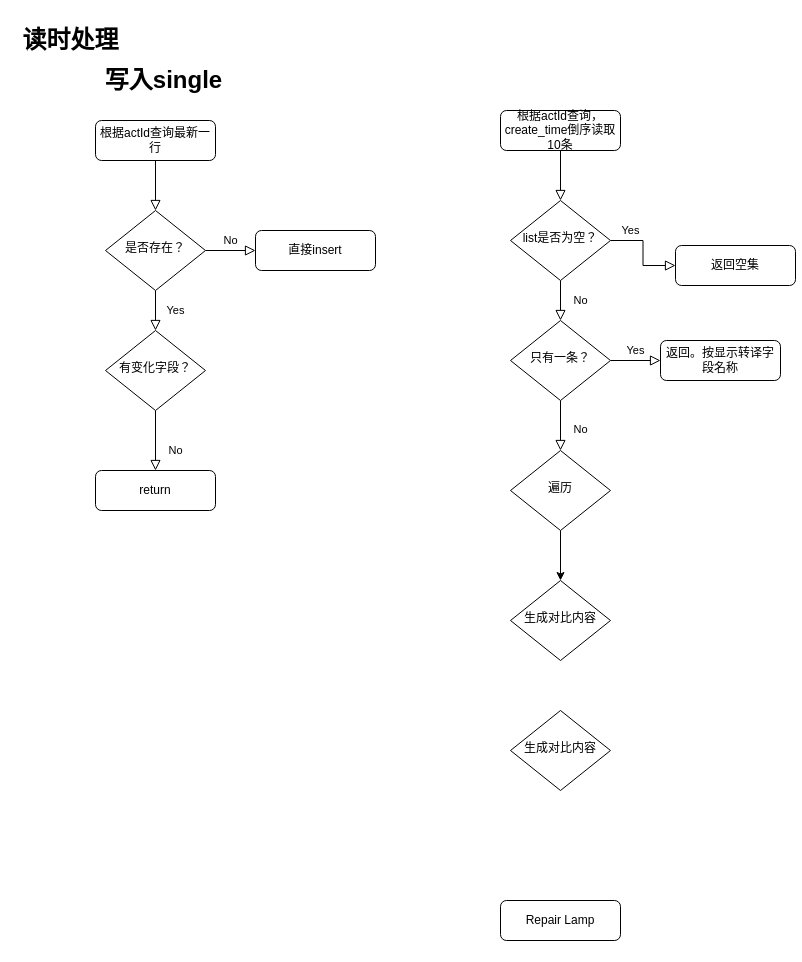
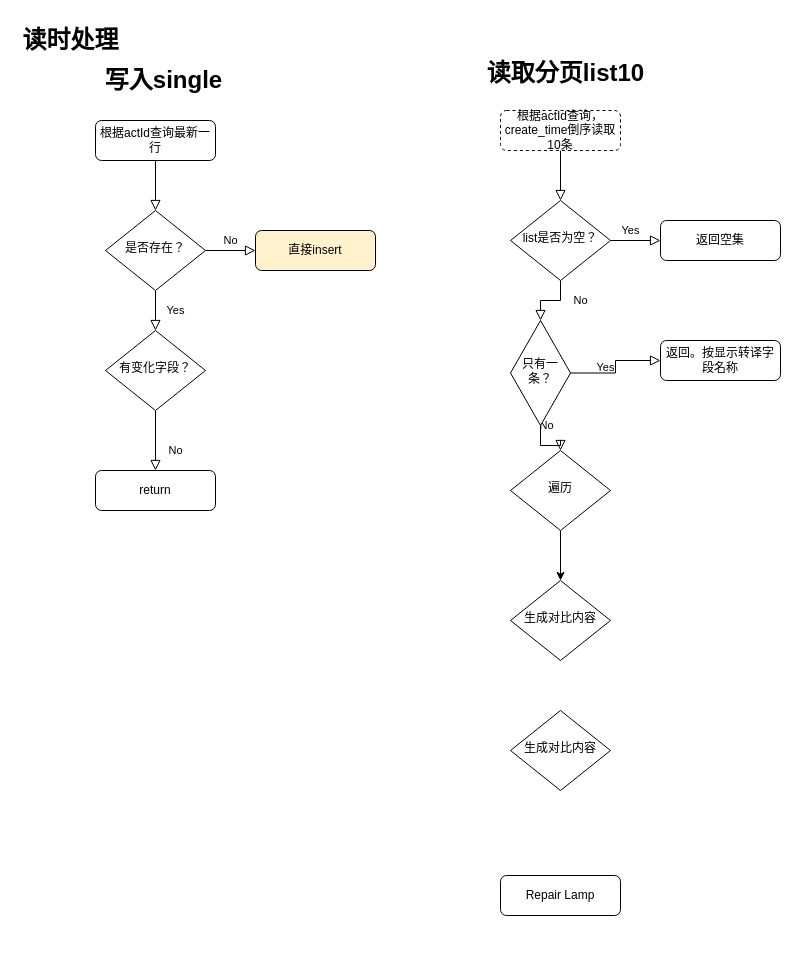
none -> (566, 73)
(561, 131) -> (561, 131)
(316, 251) -> (316, 251)
(736, 266) -> (721, 241)
(561, 361) -> (541, 373)
(561, 921) -> (561, 896)
